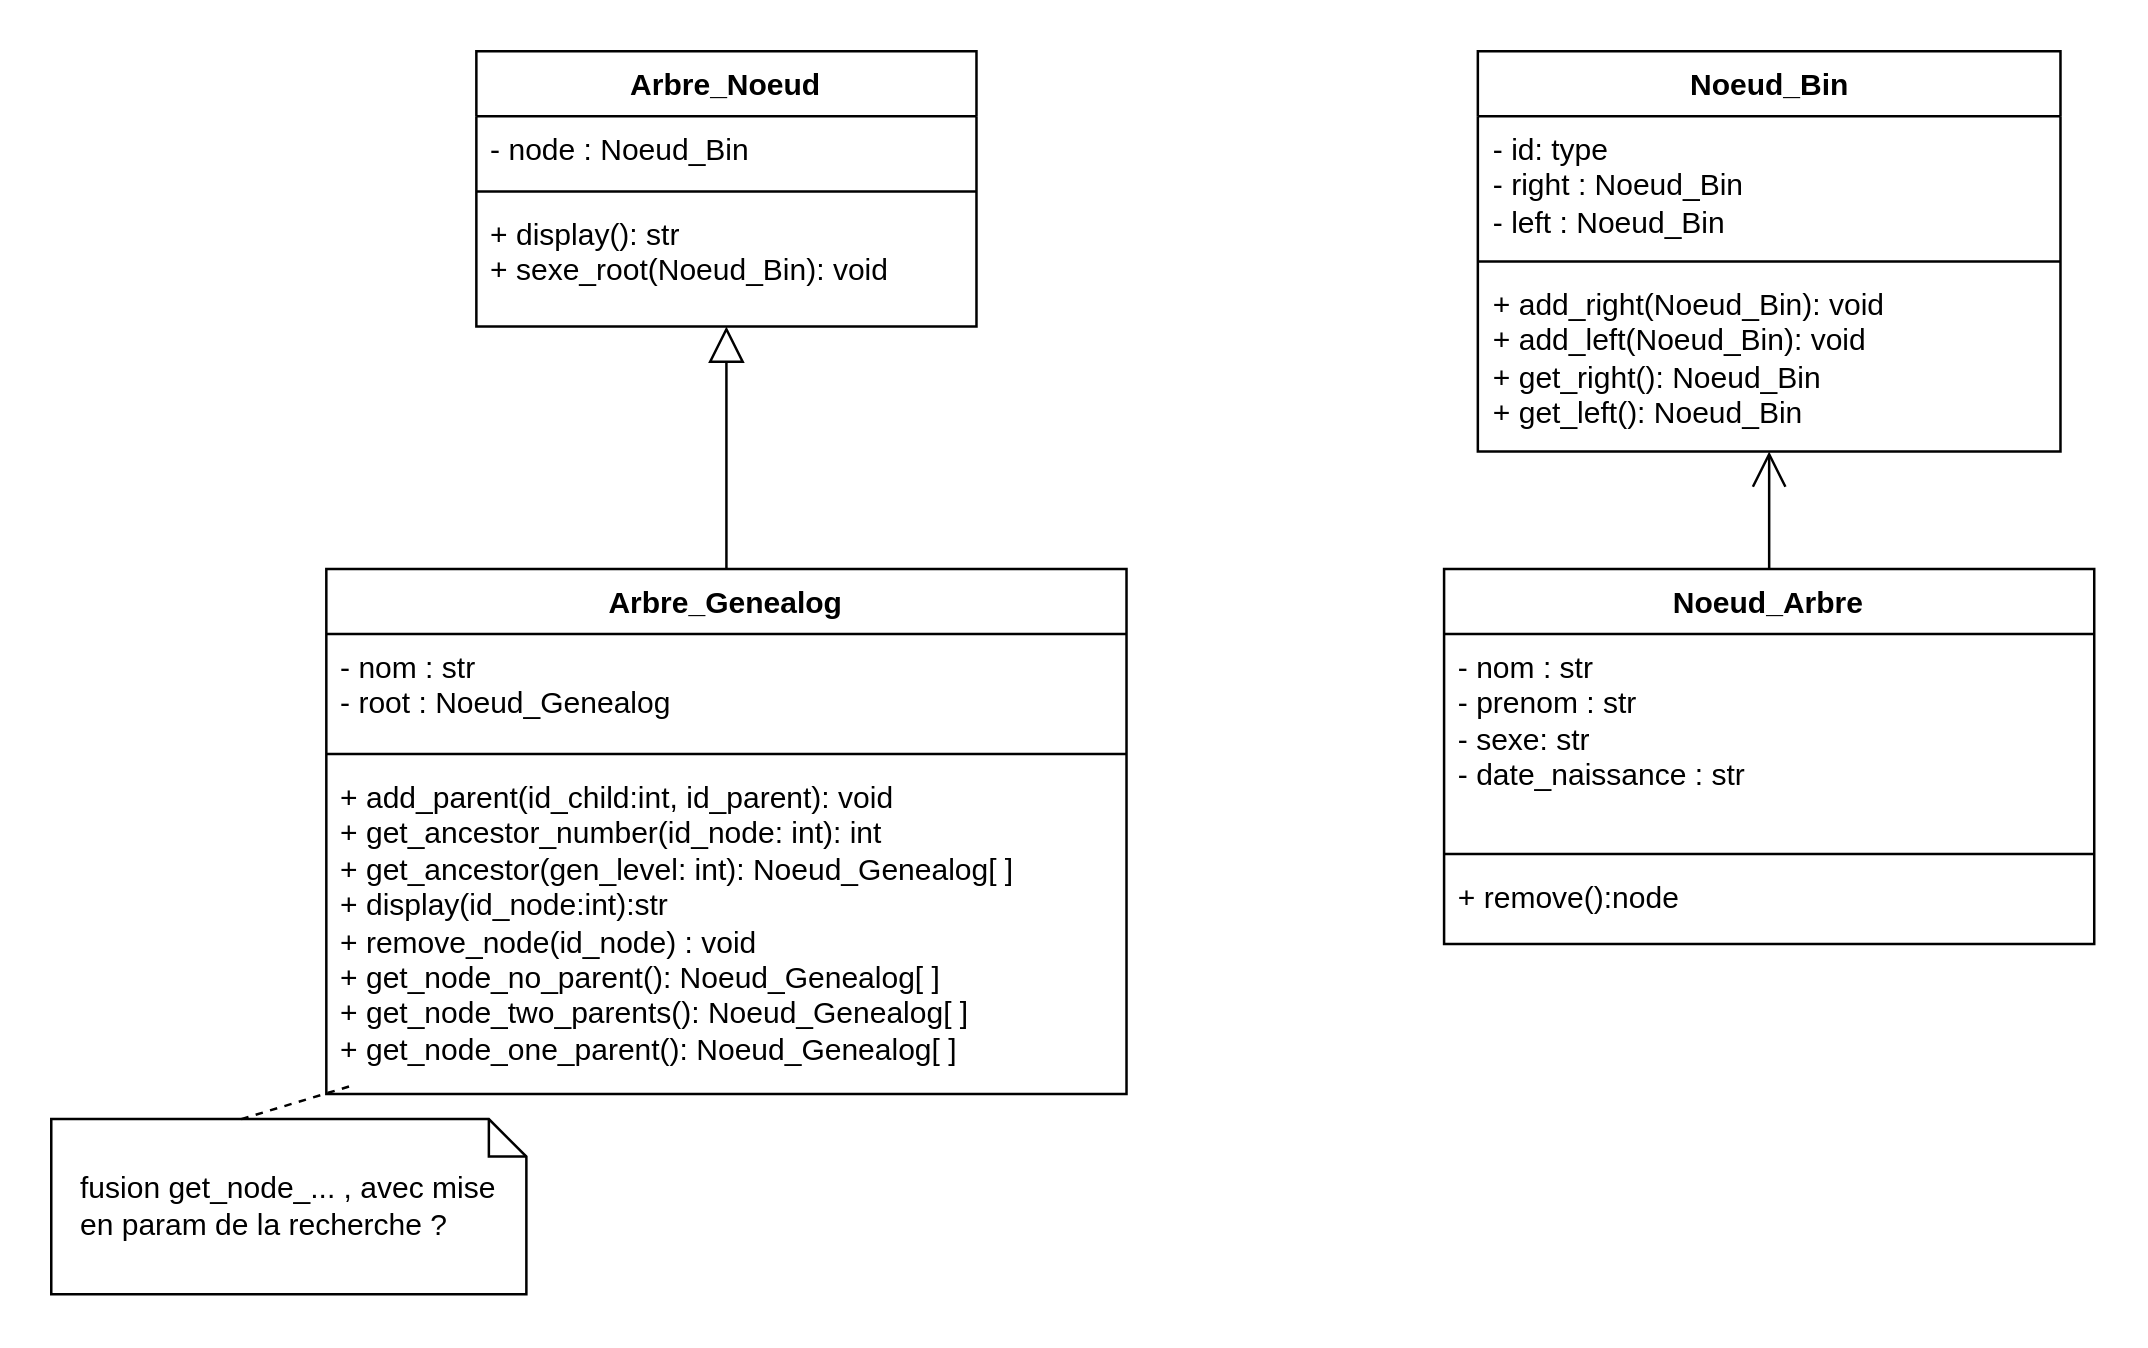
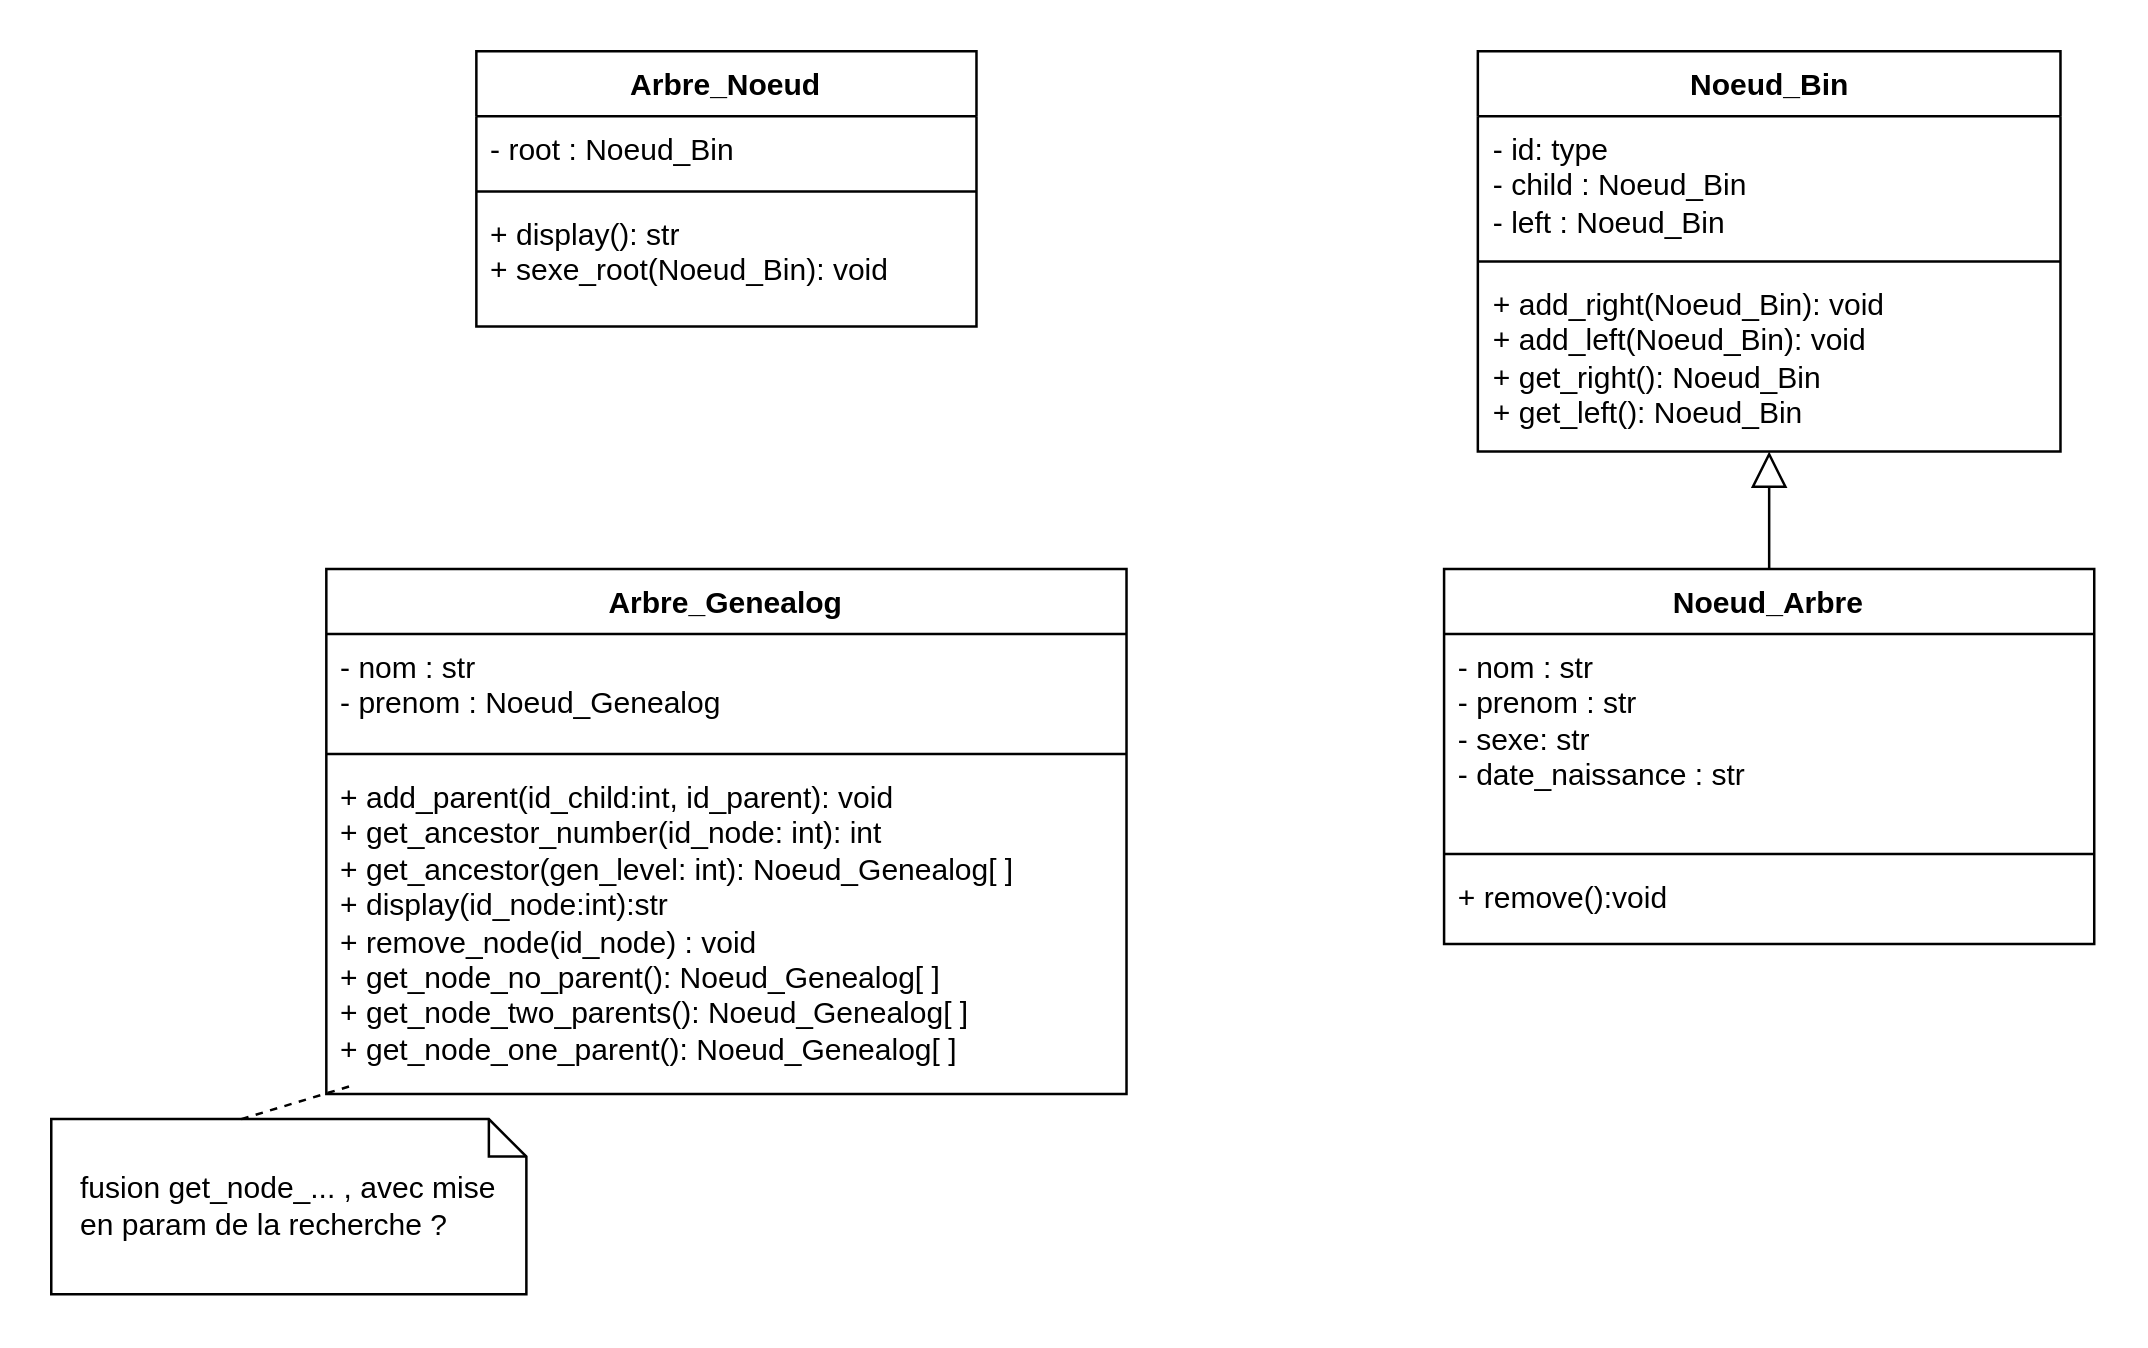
(623, 152) -> (623, 152)
(1630, 188) -> (1626, 188)
(726, 466) -> none
(1769, 473) -> (1769, 488)
(515, 687) -> (532, 687)
(1577, 899) -> (1573, 899)
